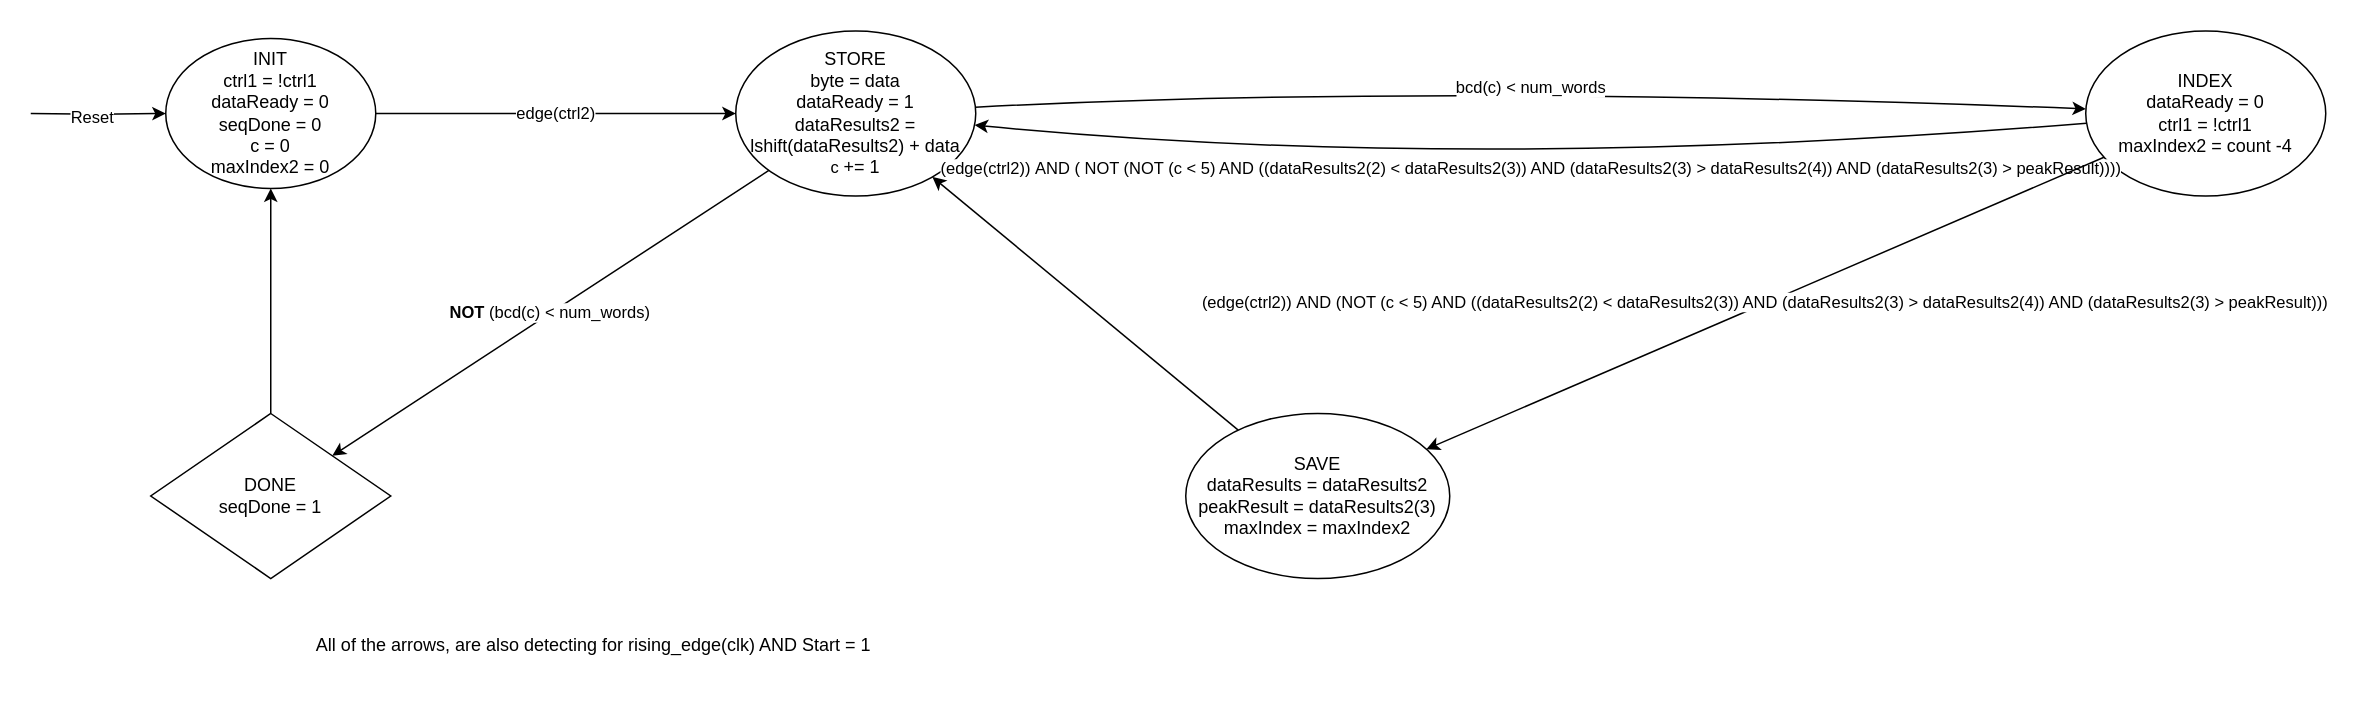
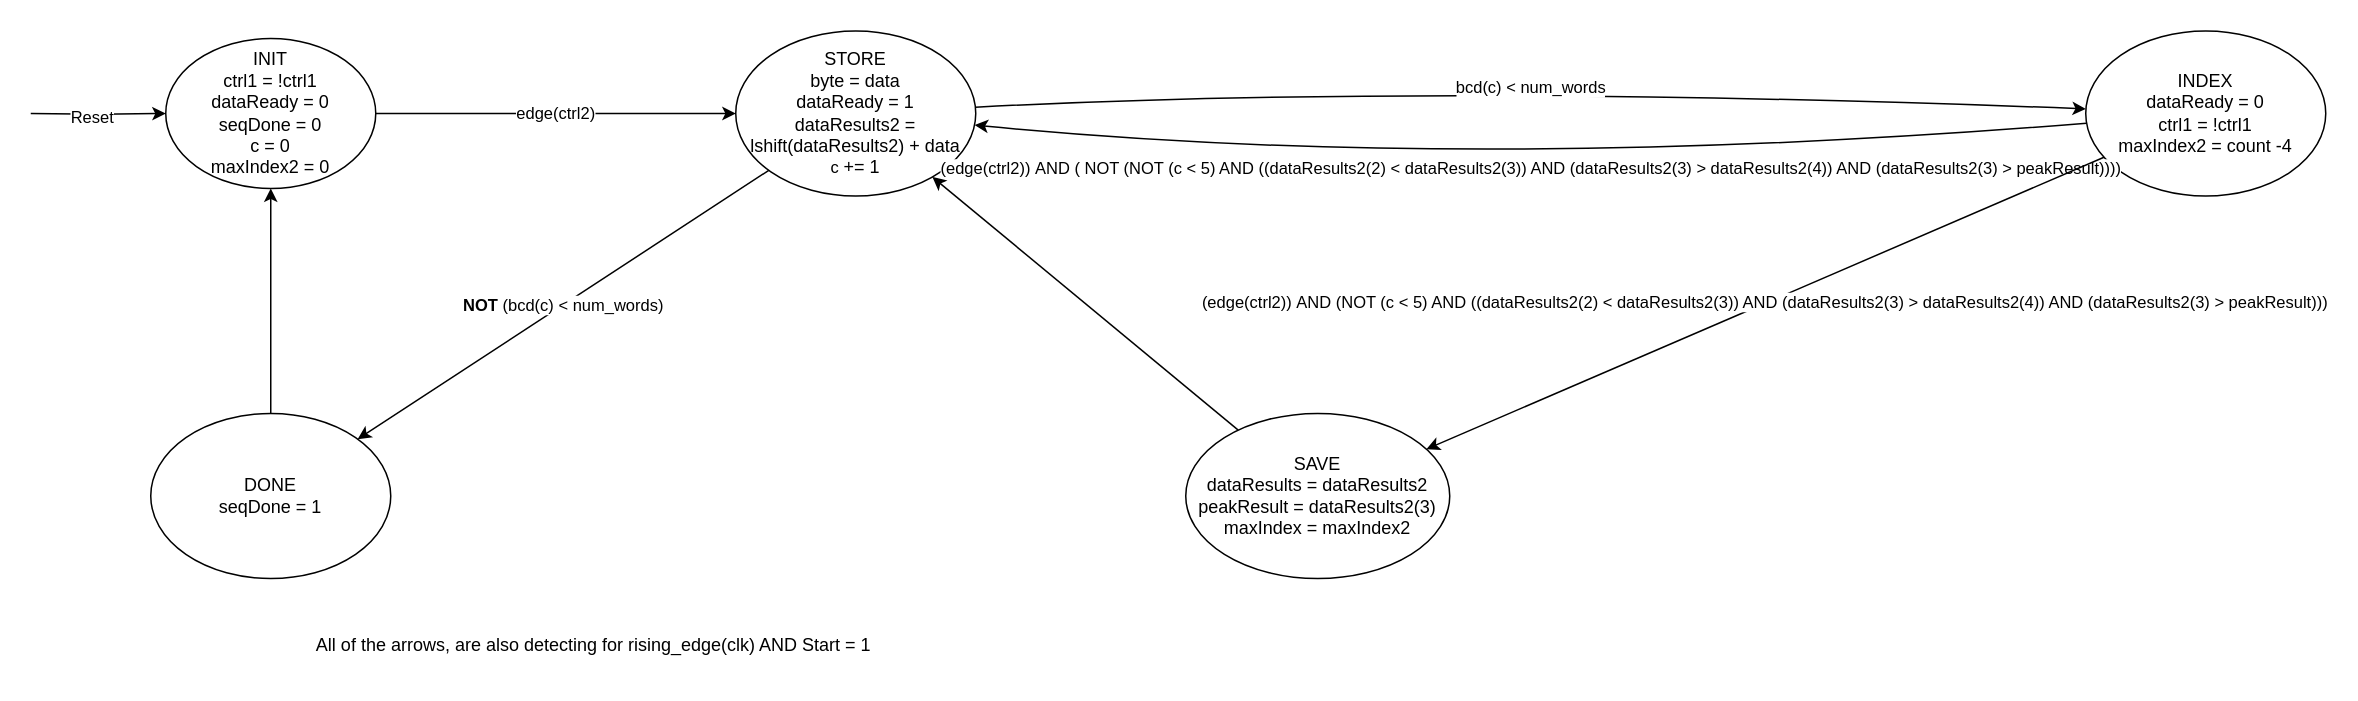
(271, 496) -> (271, 496)
